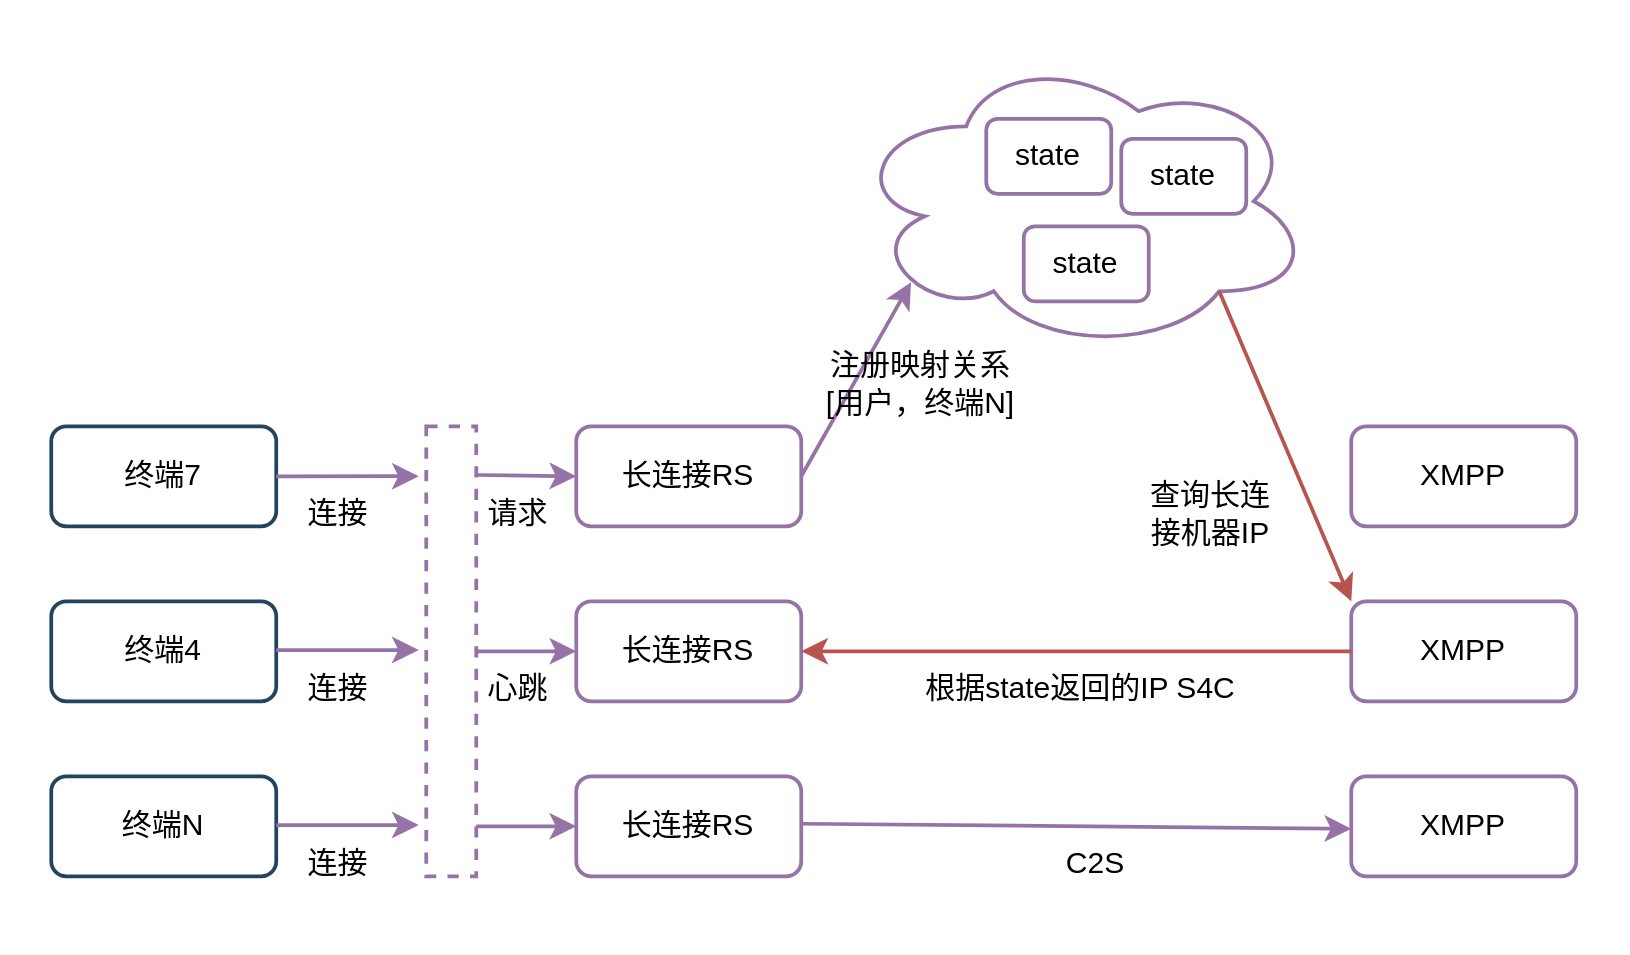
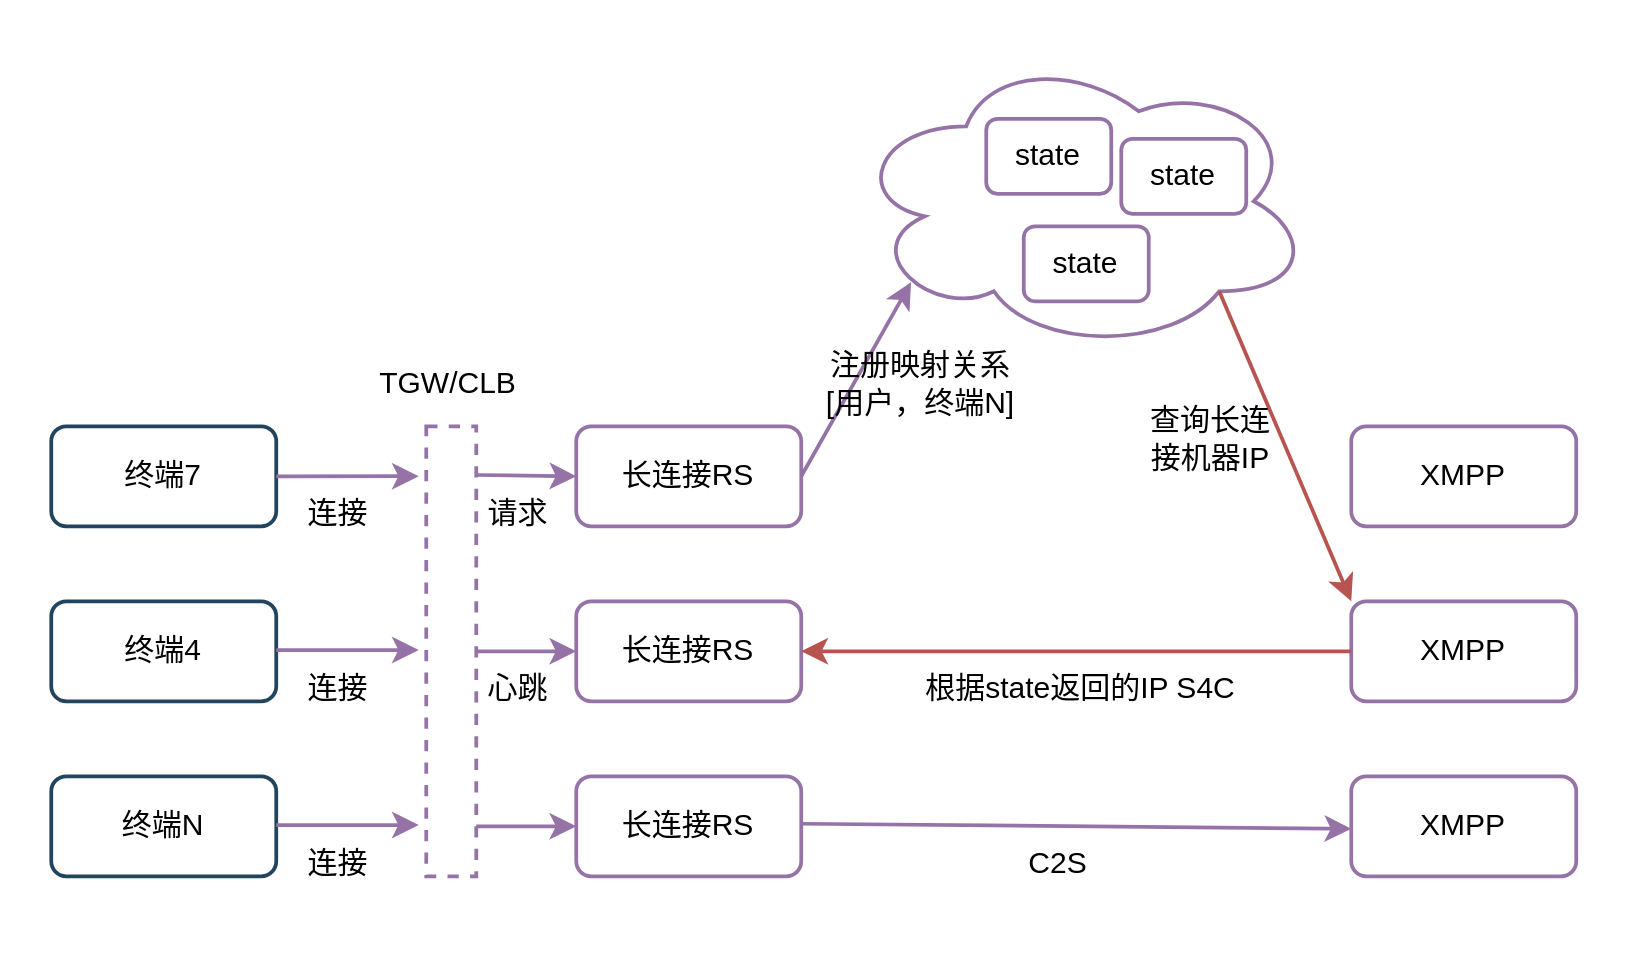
none -> (449, 384)
(1211, 514) -> (1211, 439)
(1096, 864) -> (1059, 864)
